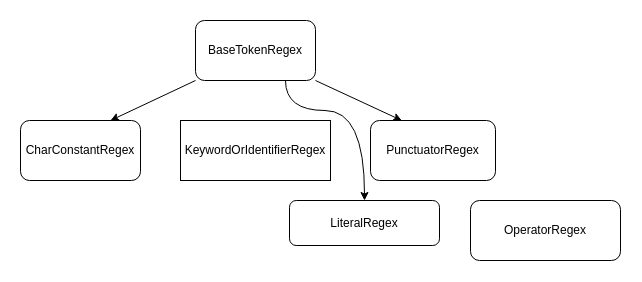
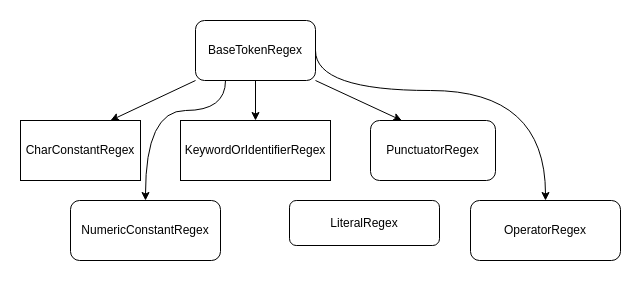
none -> (454, 92)
none -> (256, 97)
none -> (164, 120)
(347, 120) -> none
(81, 151) -> (81, 151)
none -> (146, 231)
